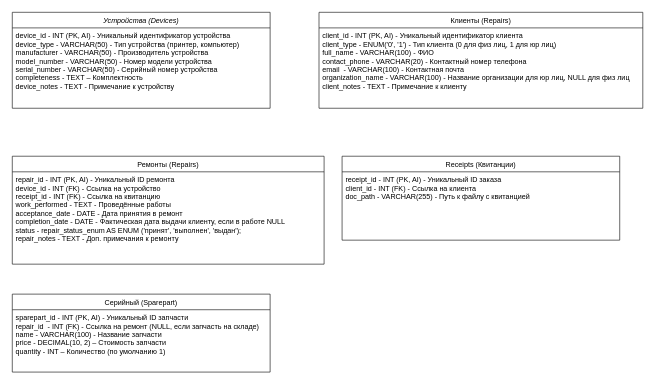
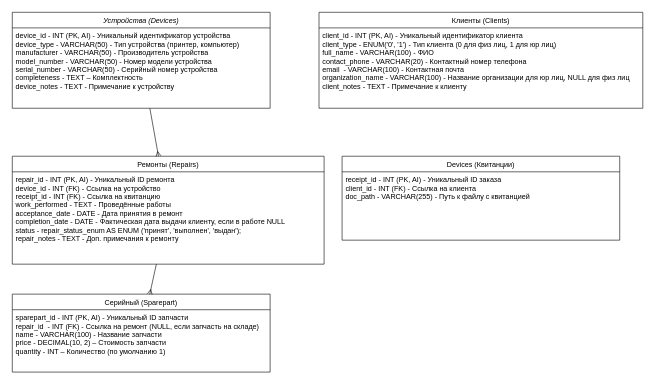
(481, 20) -> (481, 20)
none -> (154, 133)
(481, 164) -> (481, 164)
none -> (153, 280)
